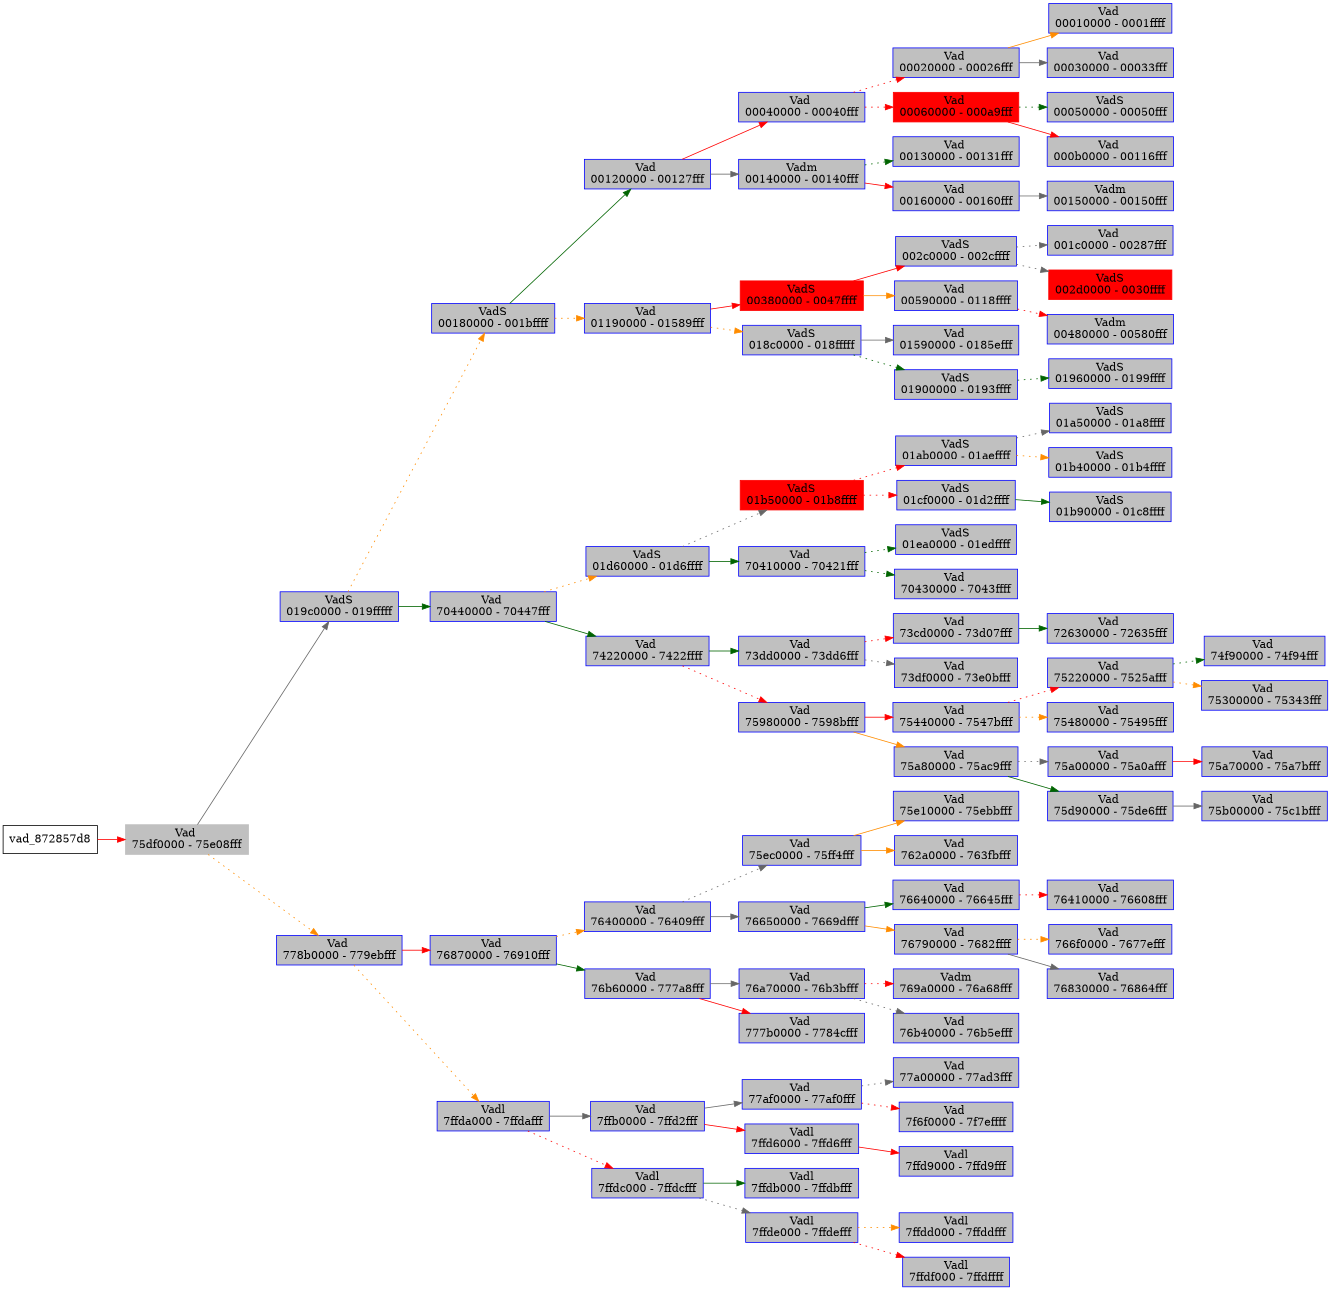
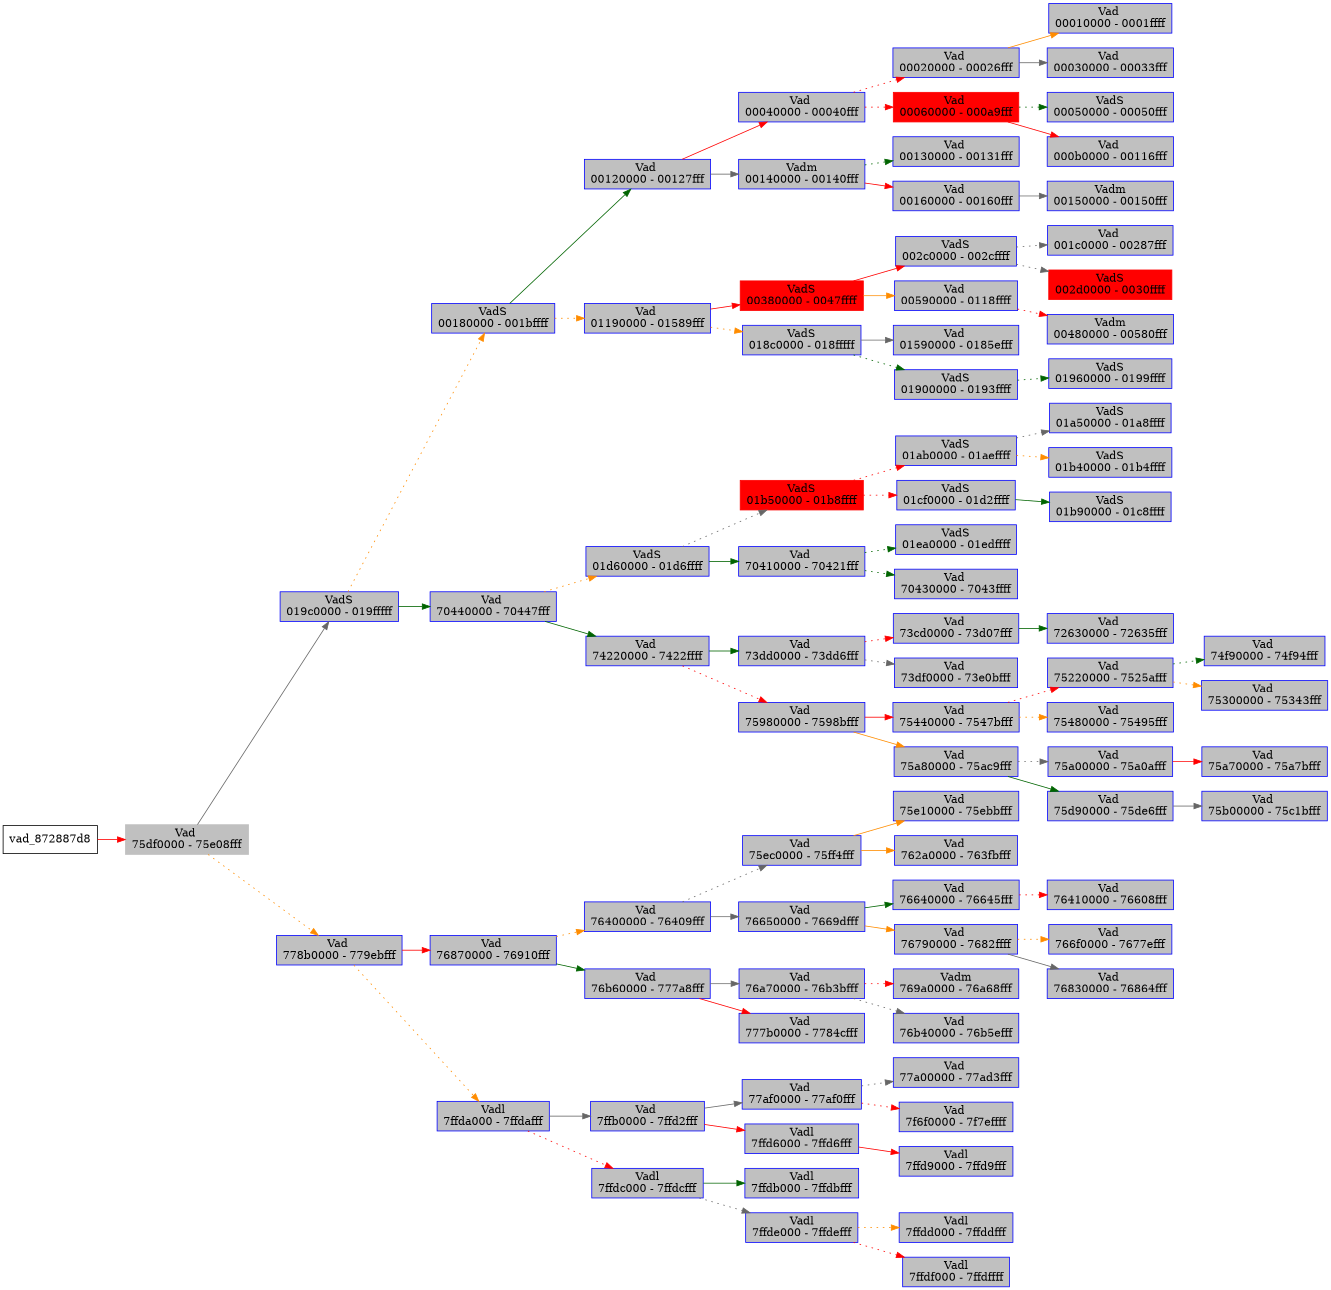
(50, 840) -> (50, 840)
